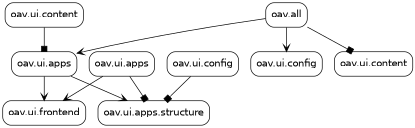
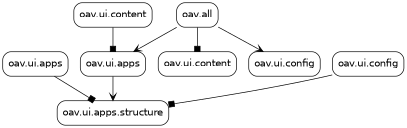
(44, 113) -> none
